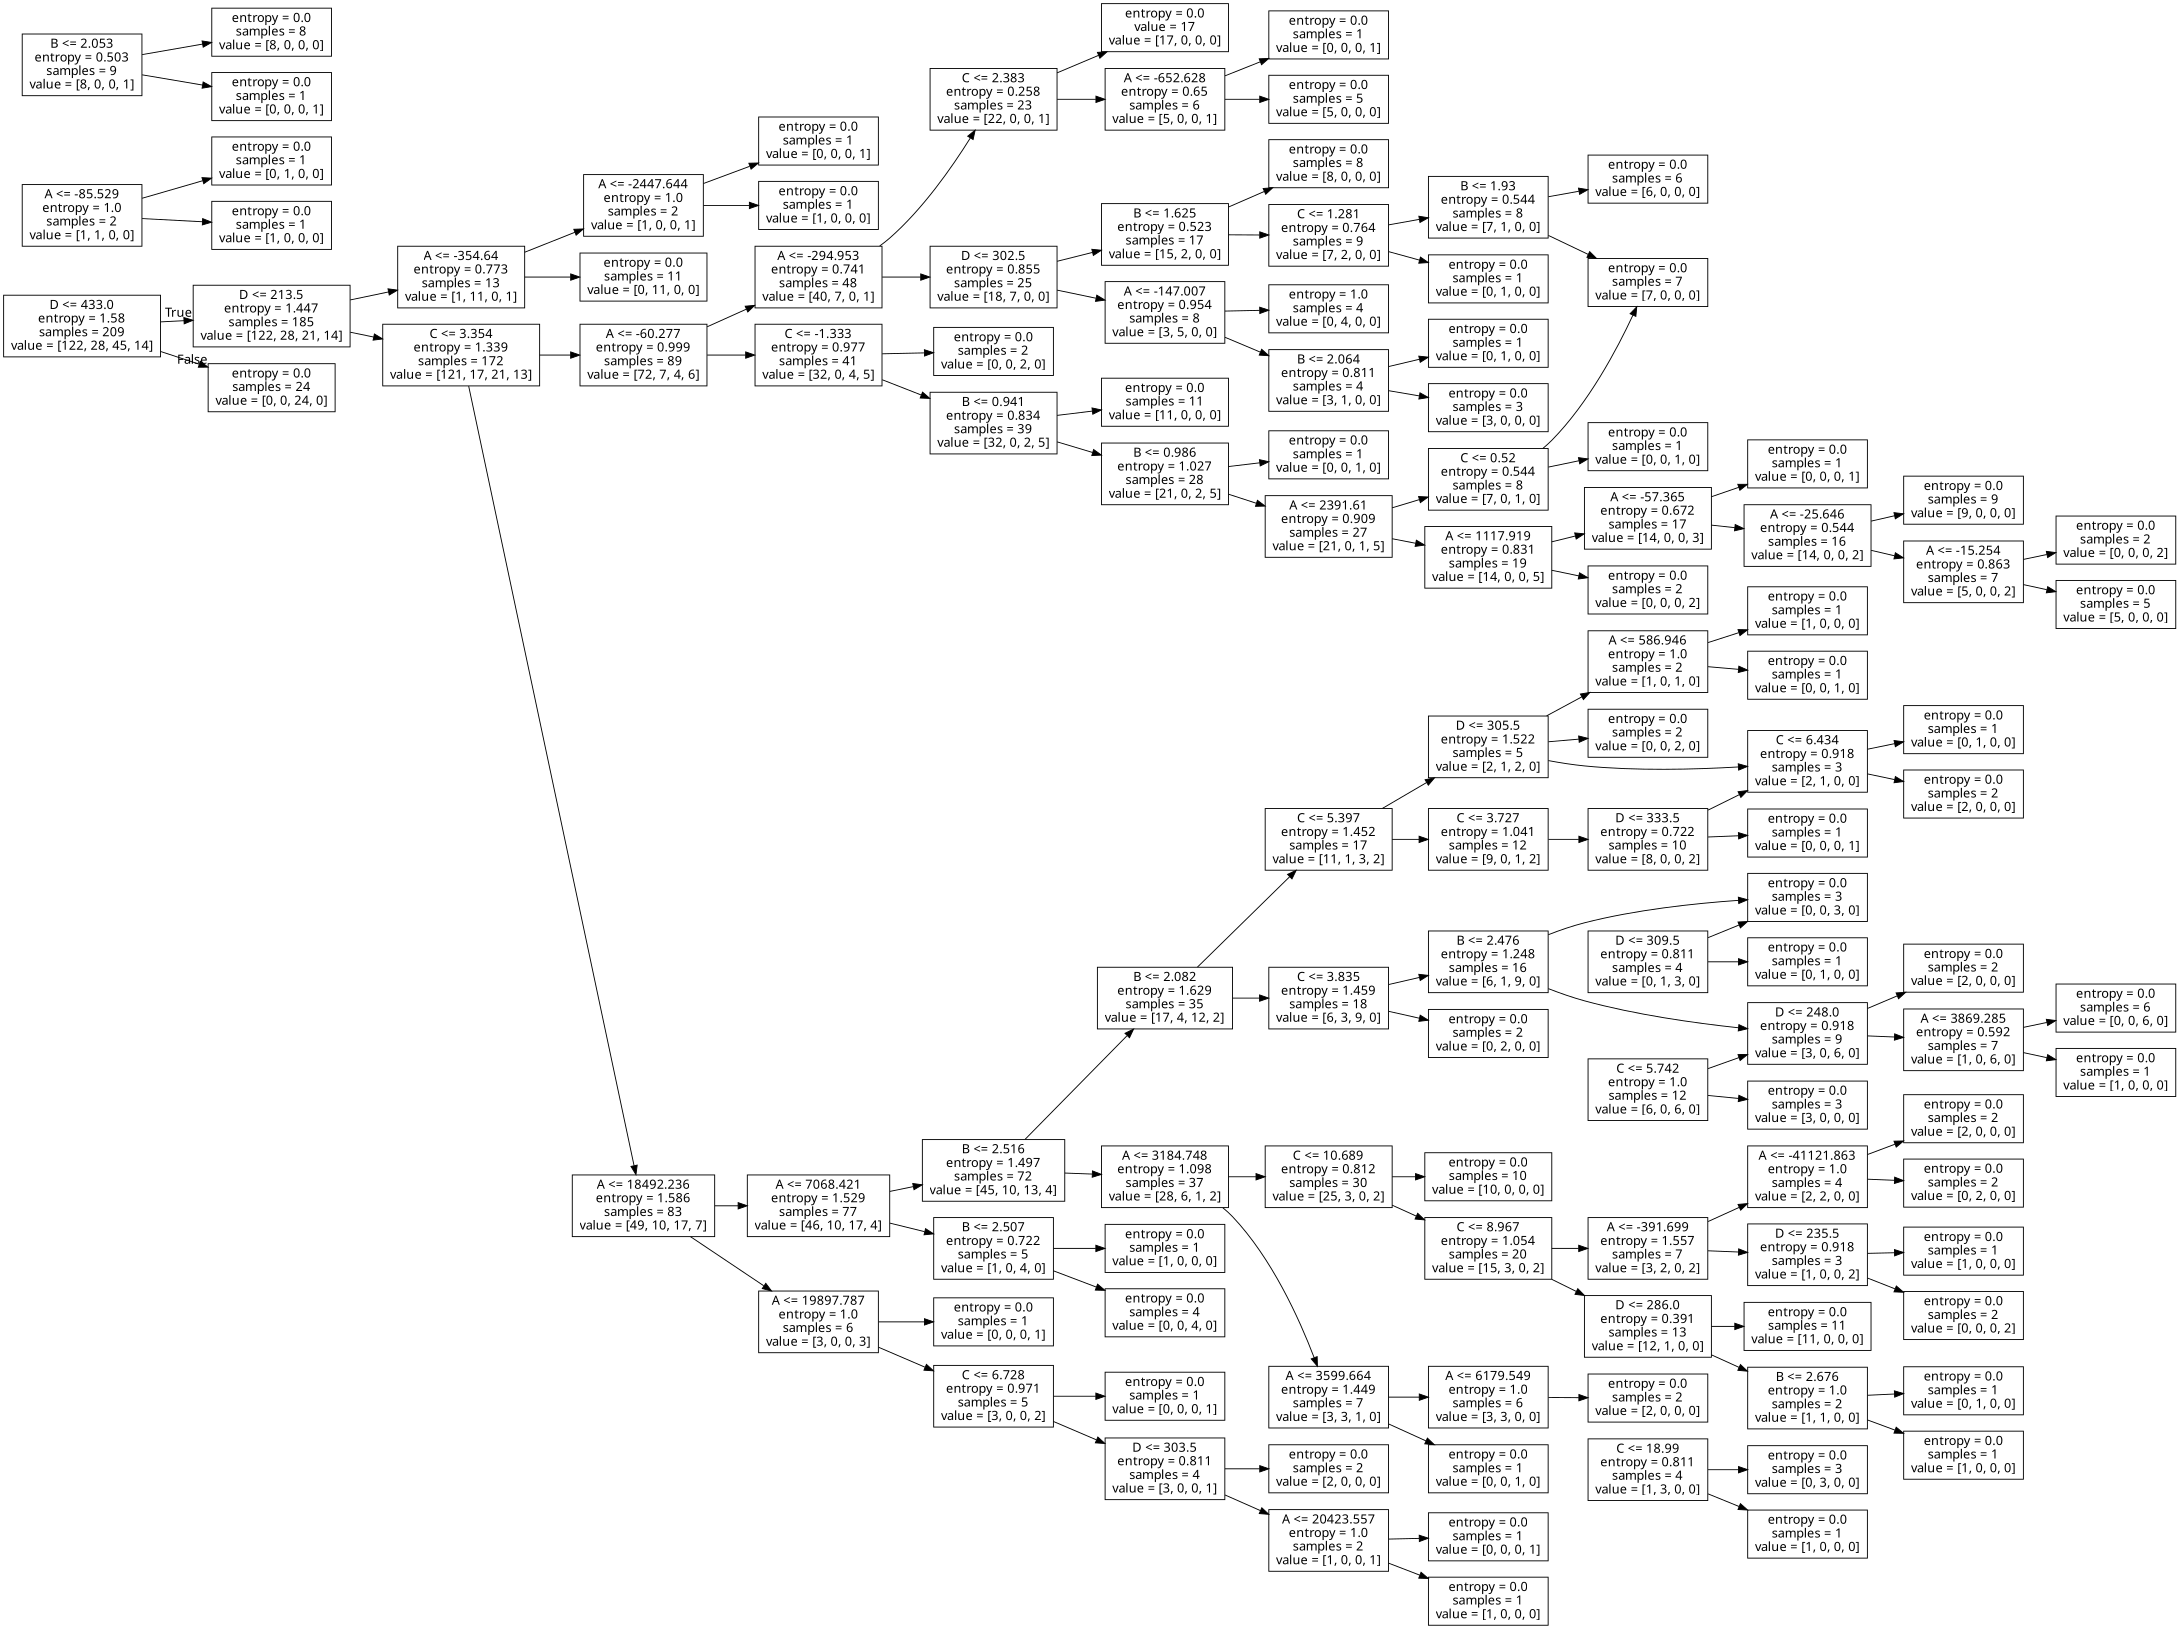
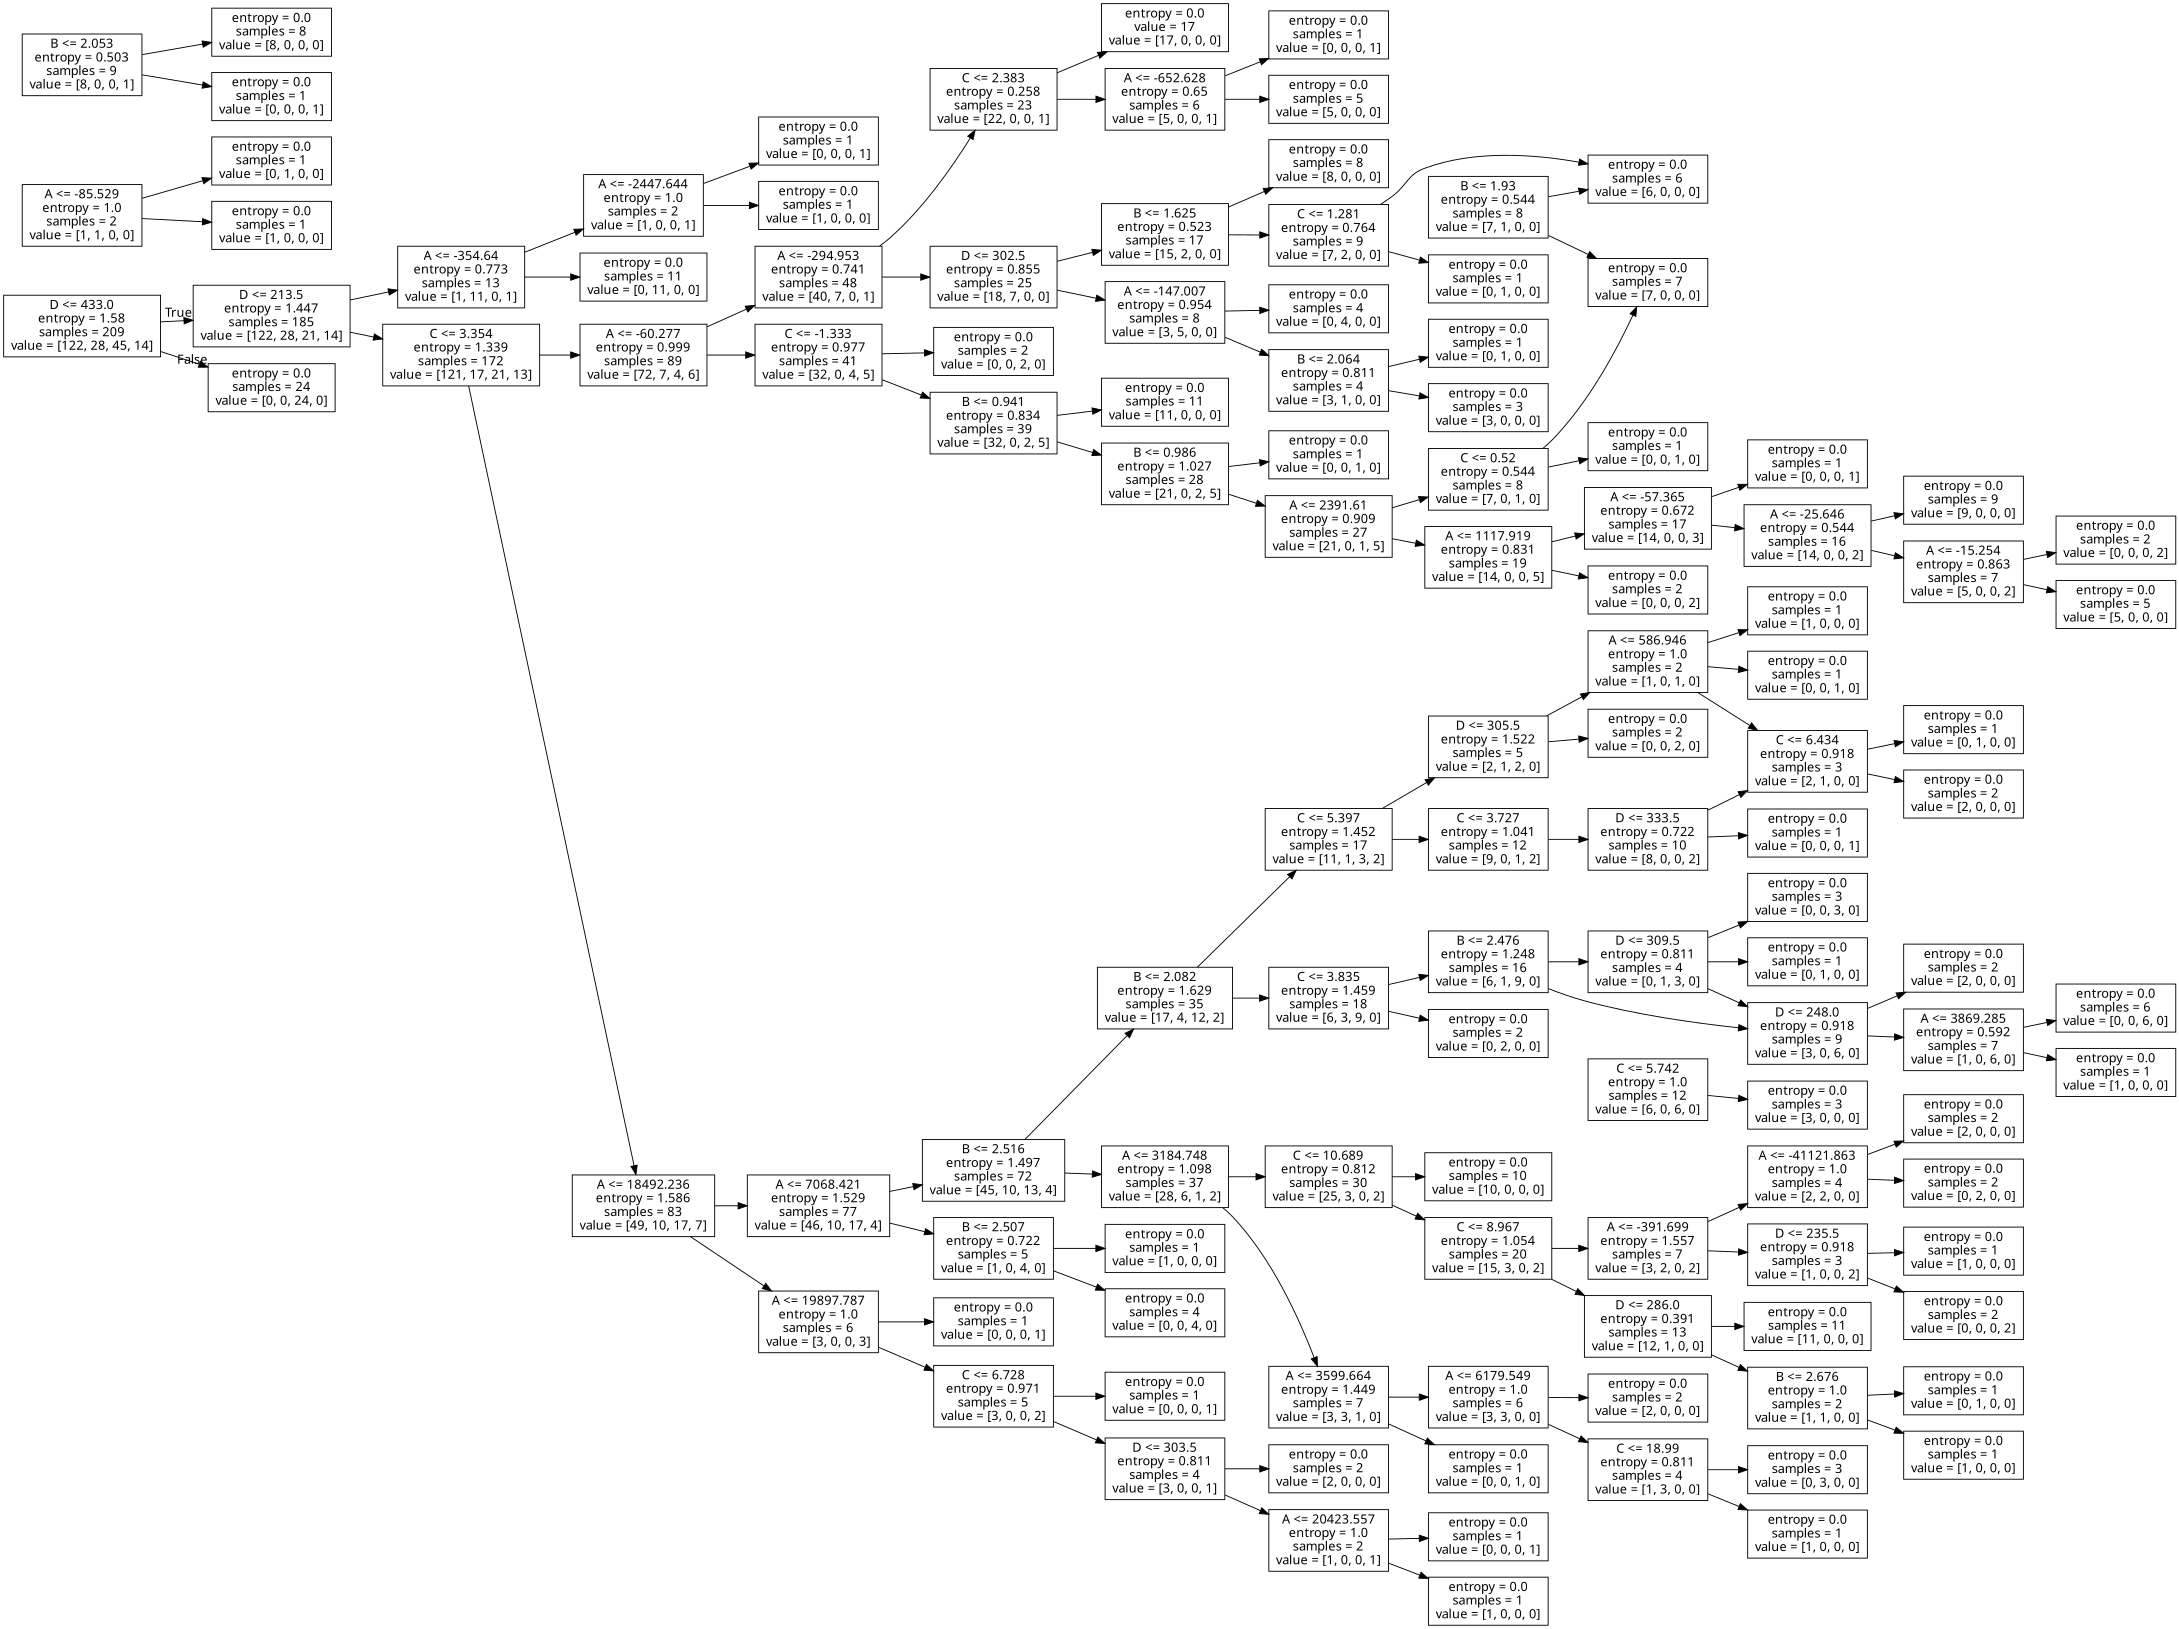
(1404, 222) -> (1473, 157)
(1329, 309) -> (1329, 309)
(1643, 769) -> (1724, 709)
(1642, 911) -> (1564, 962)
(1724, 1063) -> (1724, 996)
none -> (1564, 1432)
